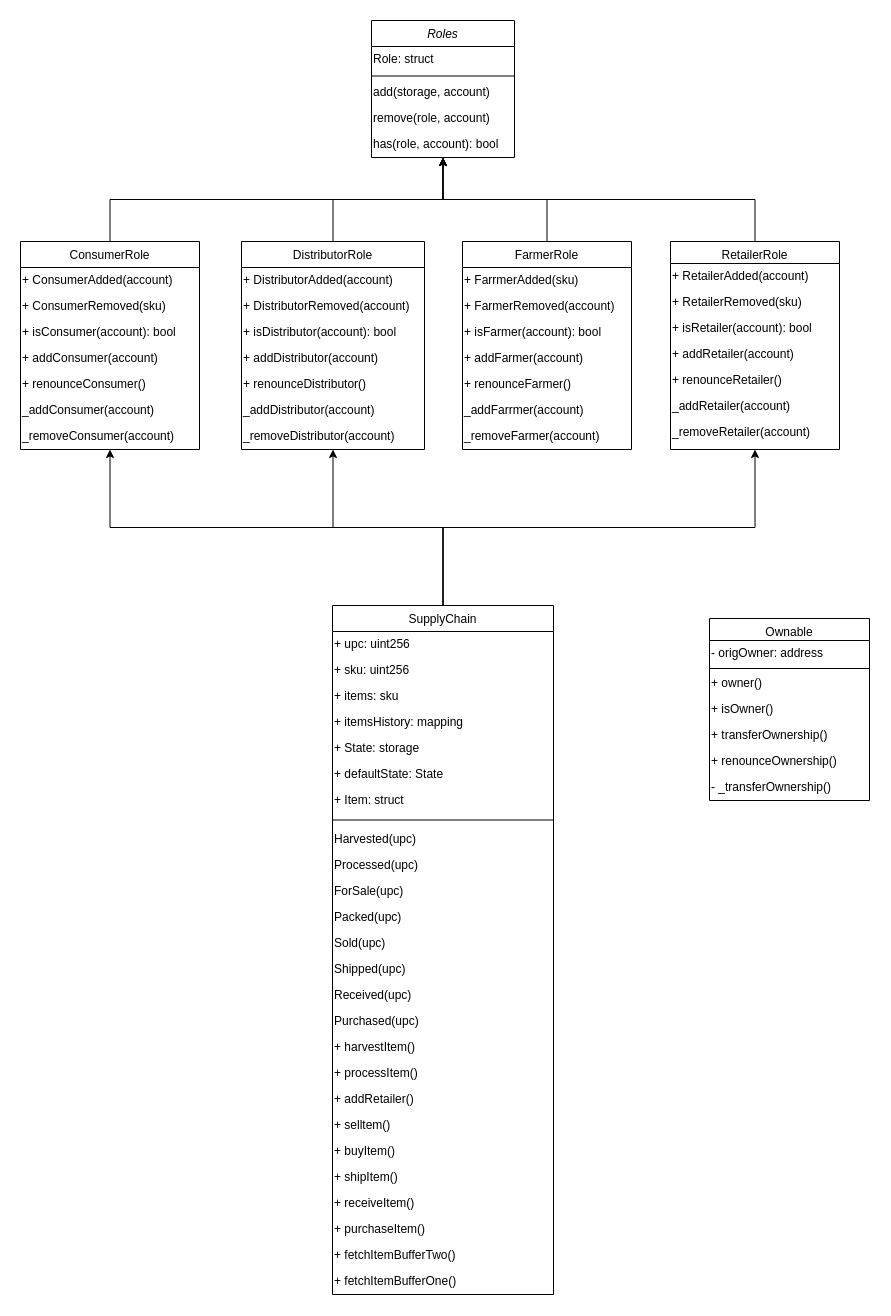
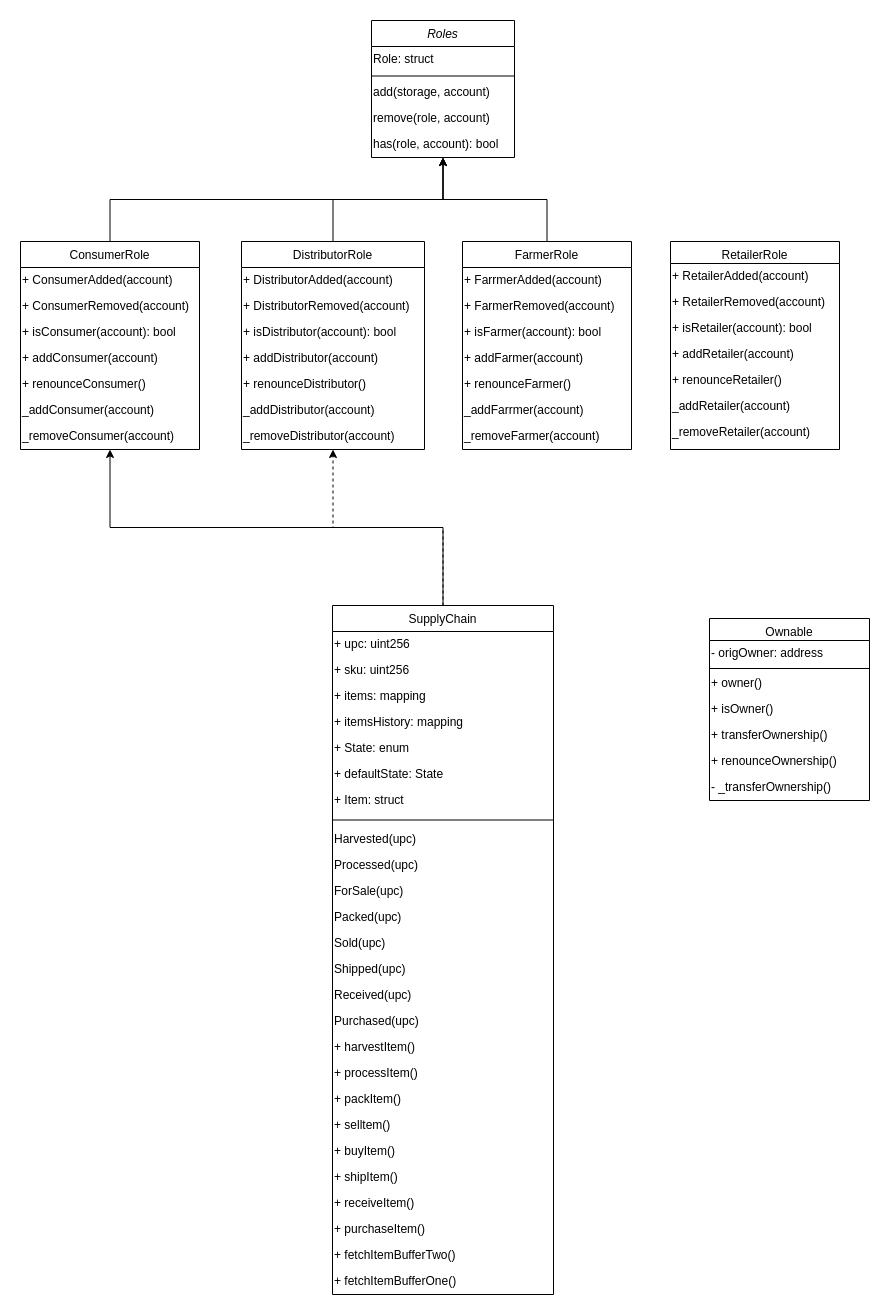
(673, 200) -> none
(527, 281) -> (540, 281)
(742, 303) -> (755, 303)
(95, 307) -> (108, 307)
(333, 491) -> (333, 491)
(635, 528) -> none
(369, 697) -> (380, 697)
(384, 749) -> (374, 749)
(380, 1100) -> (373, 1100)
